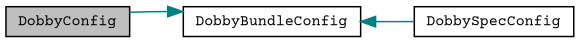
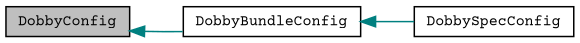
(149, 12) -> (164, 32)
